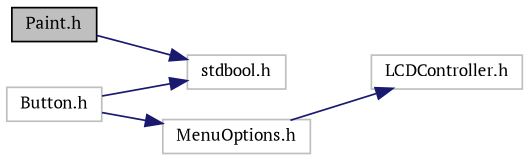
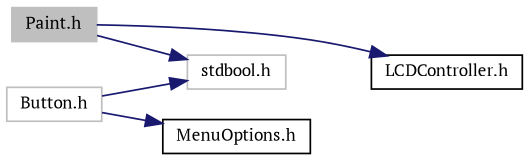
(54, 25) -> (54, 25)
(447, 72) -> (447, 72)
(333, 107) -> (234, 31)
(237, 137) -> (237, 137)
